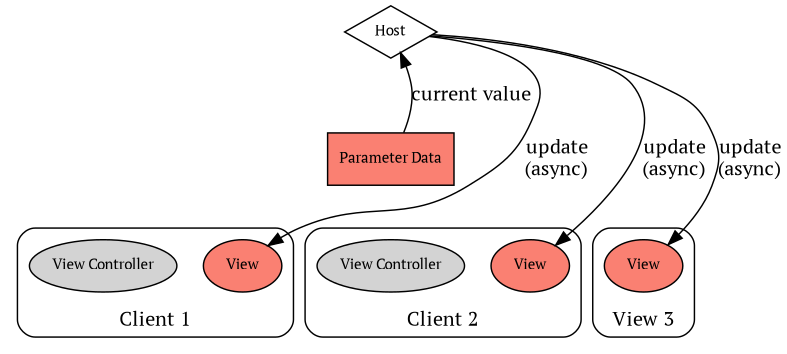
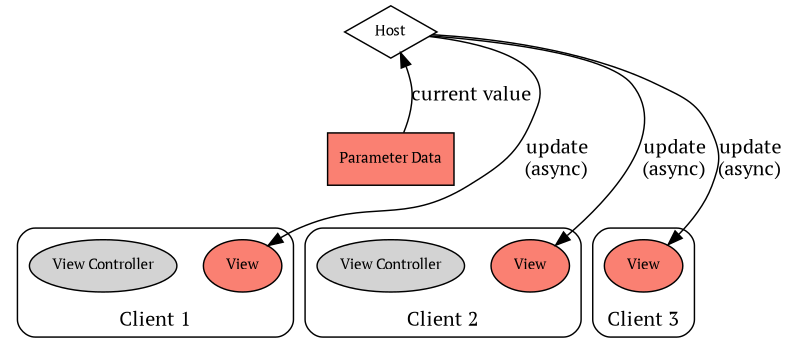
(644, 320) -> (644, 320)
